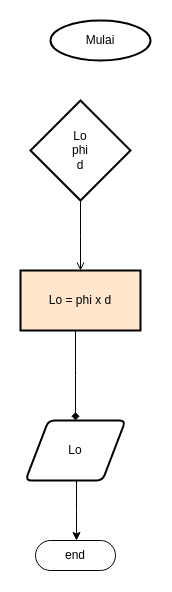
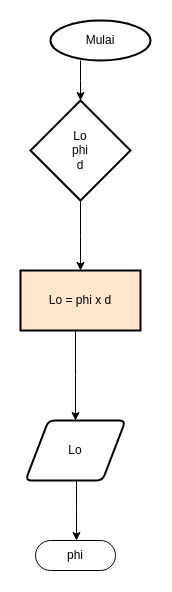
none -> (81, 77)
(81, 264) -> (81, 262)
(76, 411) -> (76, 412)
(76, 556) -> (76, 556)
